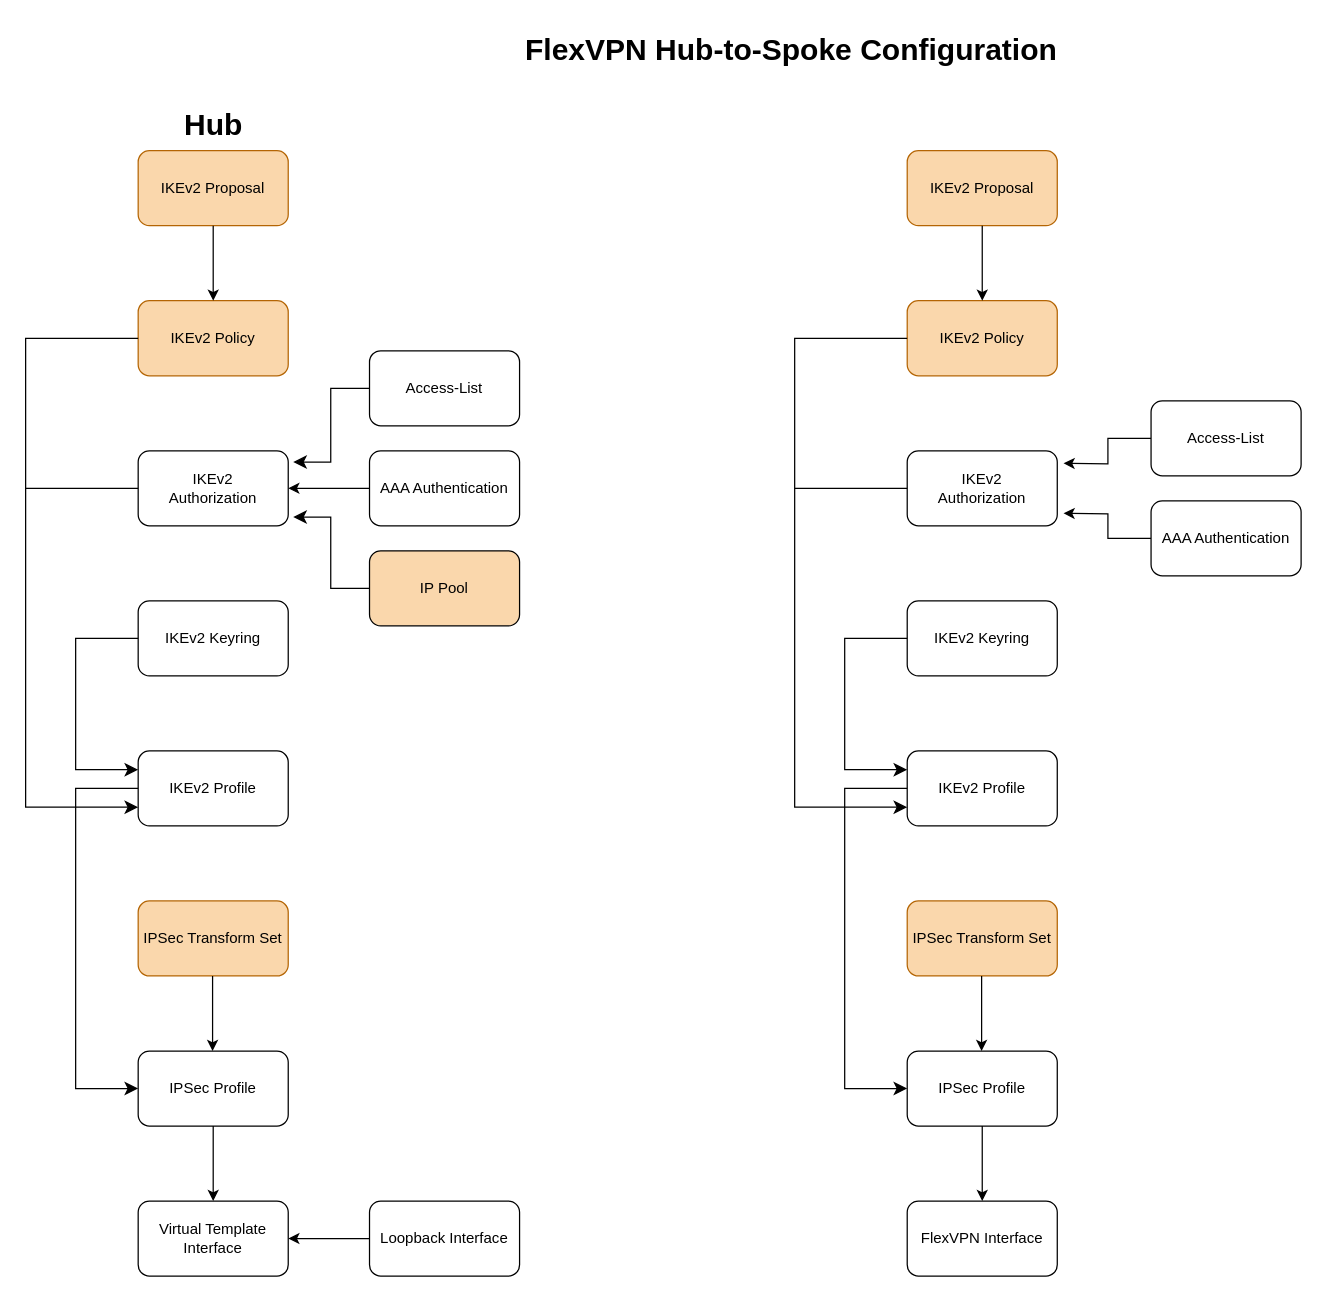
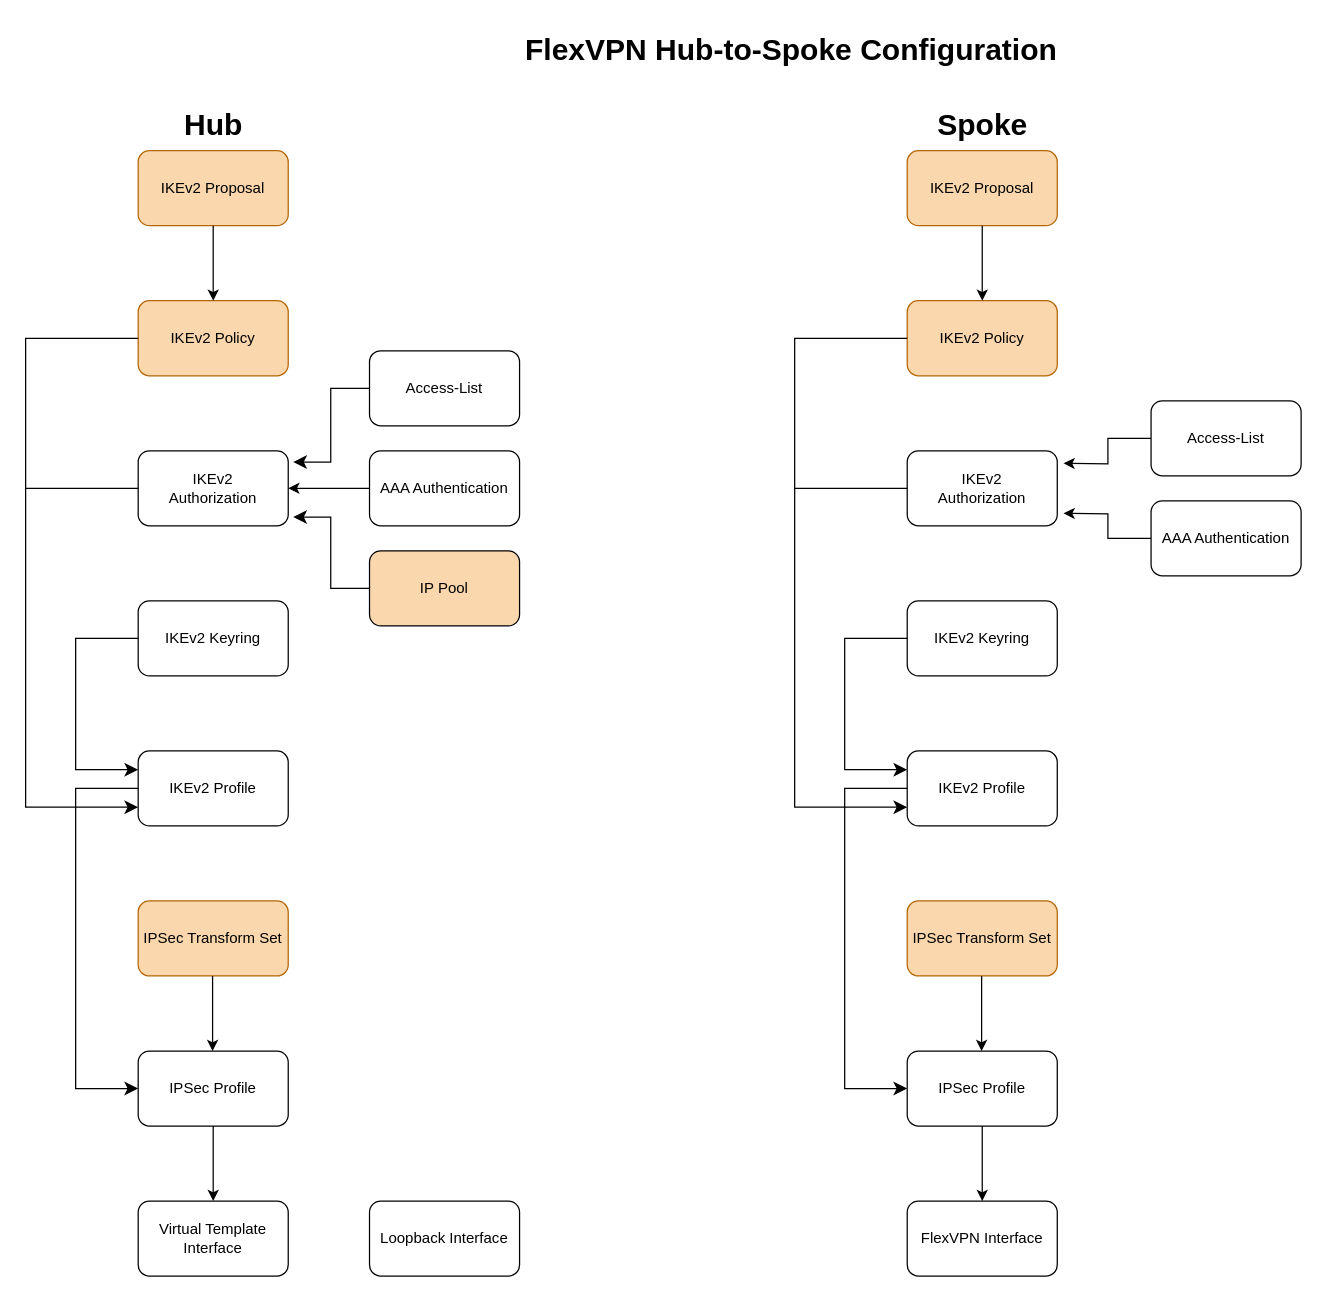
none -> (982, 126)
(333, 1238) -> none
